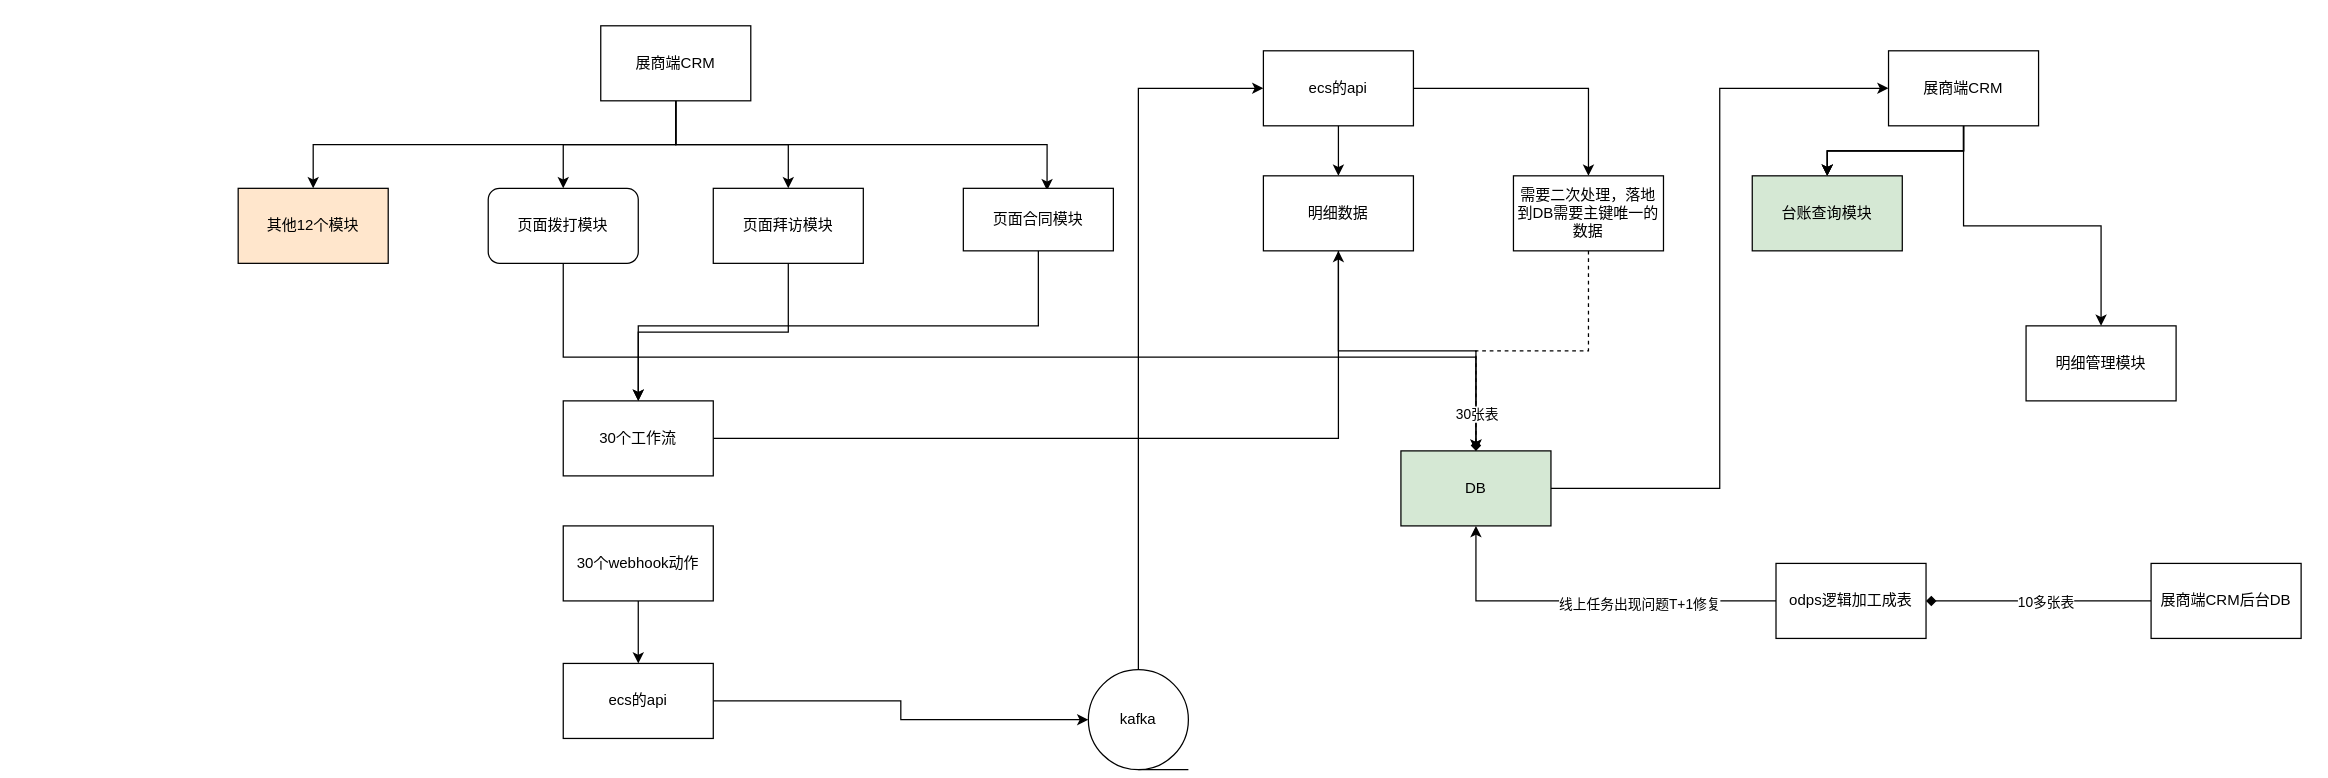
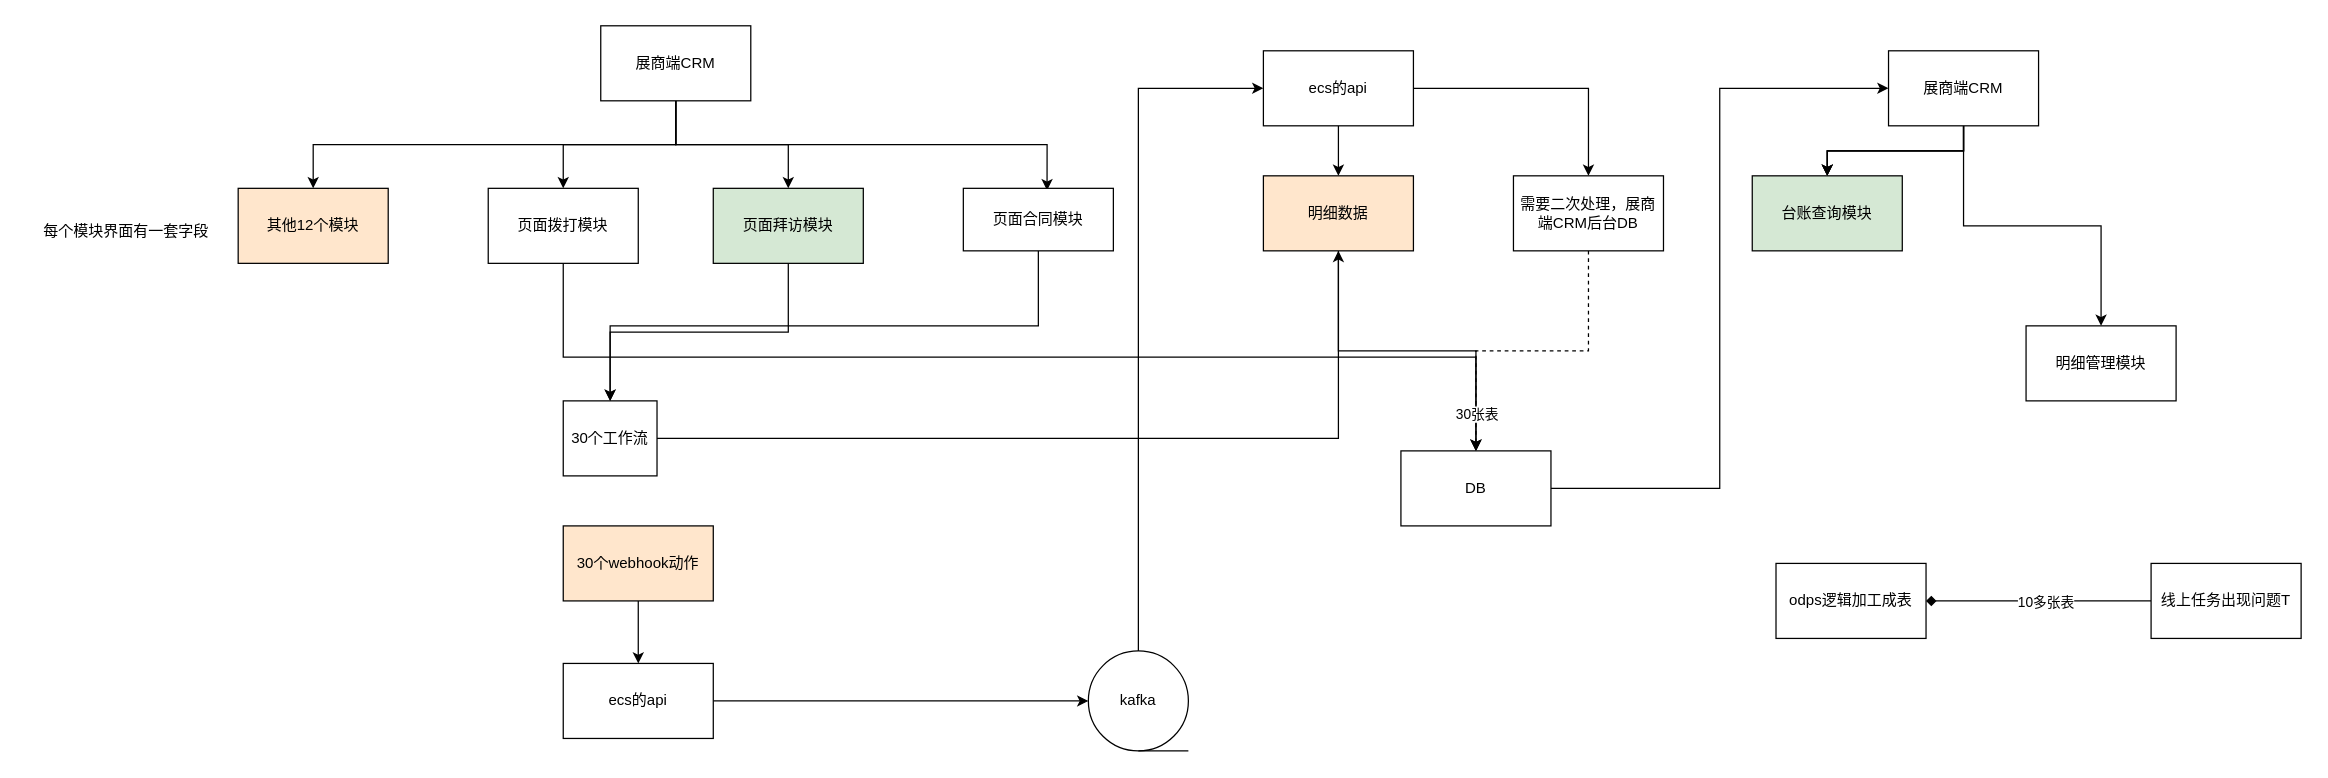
(1338, 213) -> (1338, 213)
(1588, 213) -> (1588, 213)
(563, 226) -> (563, 226)
(788, 226) -> (788, 226)
none -> (126, 232)
(1338, 251) -> (1338, 251)
(638, 438) -> (610, 438)
(1476, 488) -> (1476, 488)
(638, 563) -> (638, 563)
(1593, 601) -> none
(2226, 601) -> (2226, 601)
(1138, 719) -> (1138, 701)
